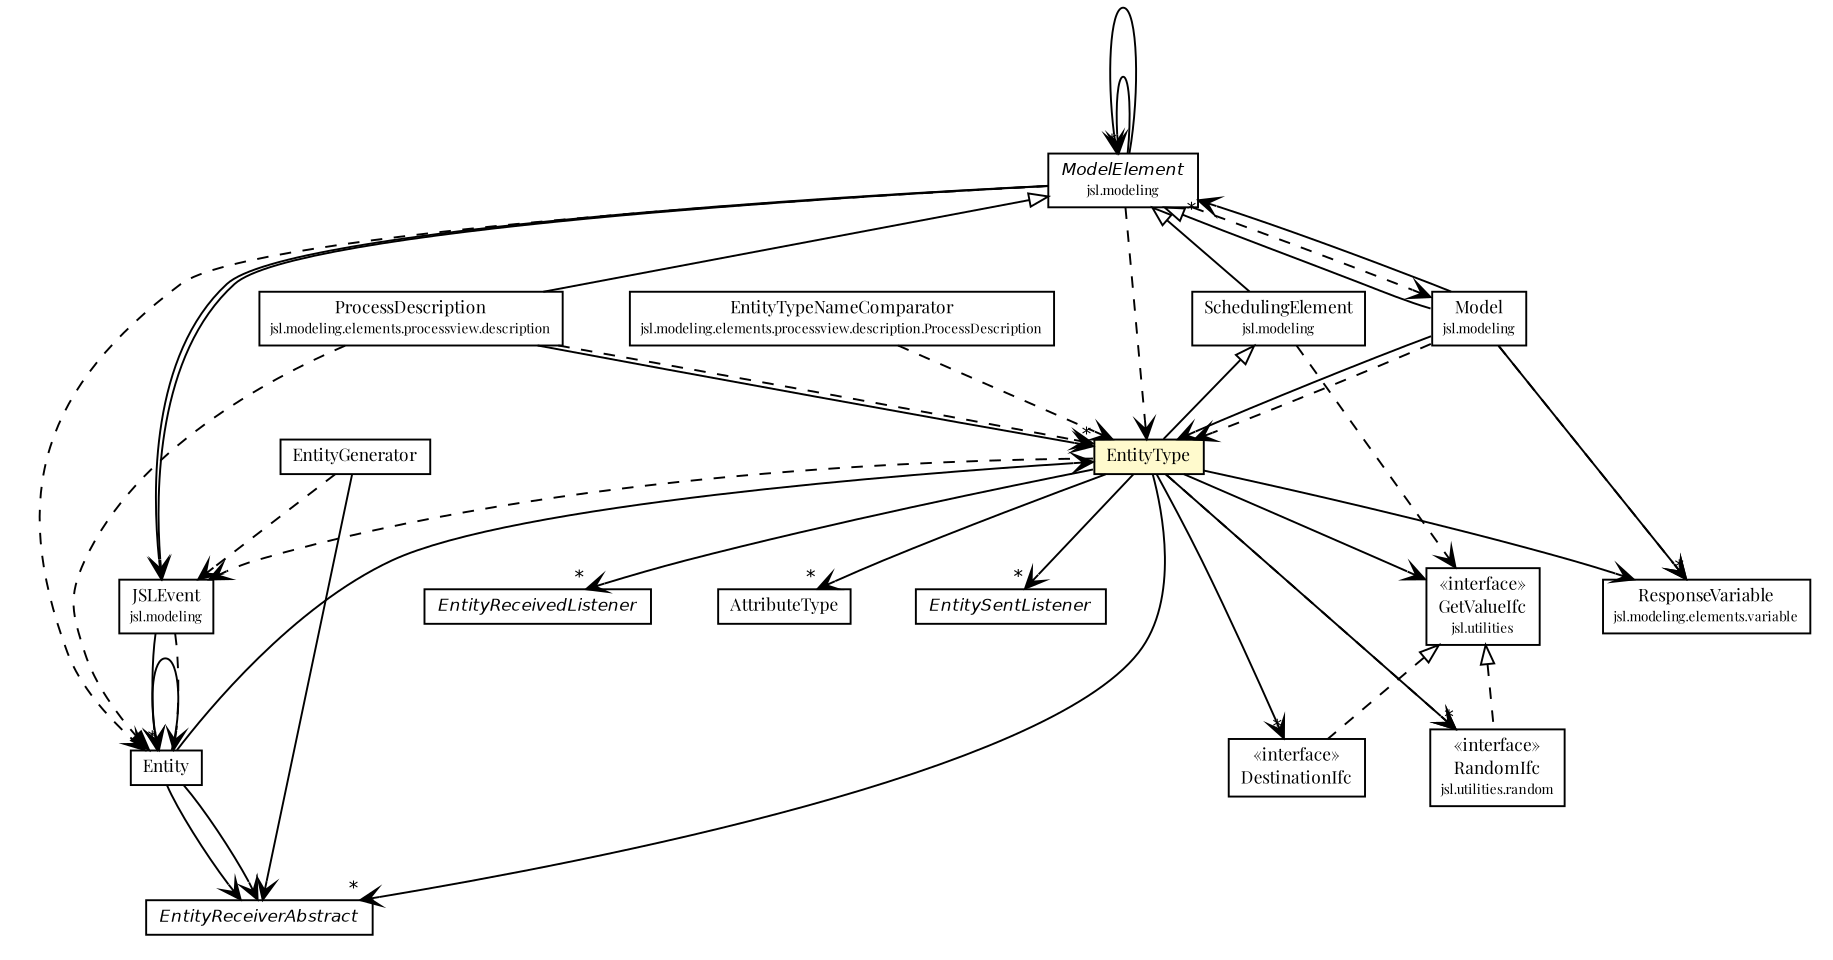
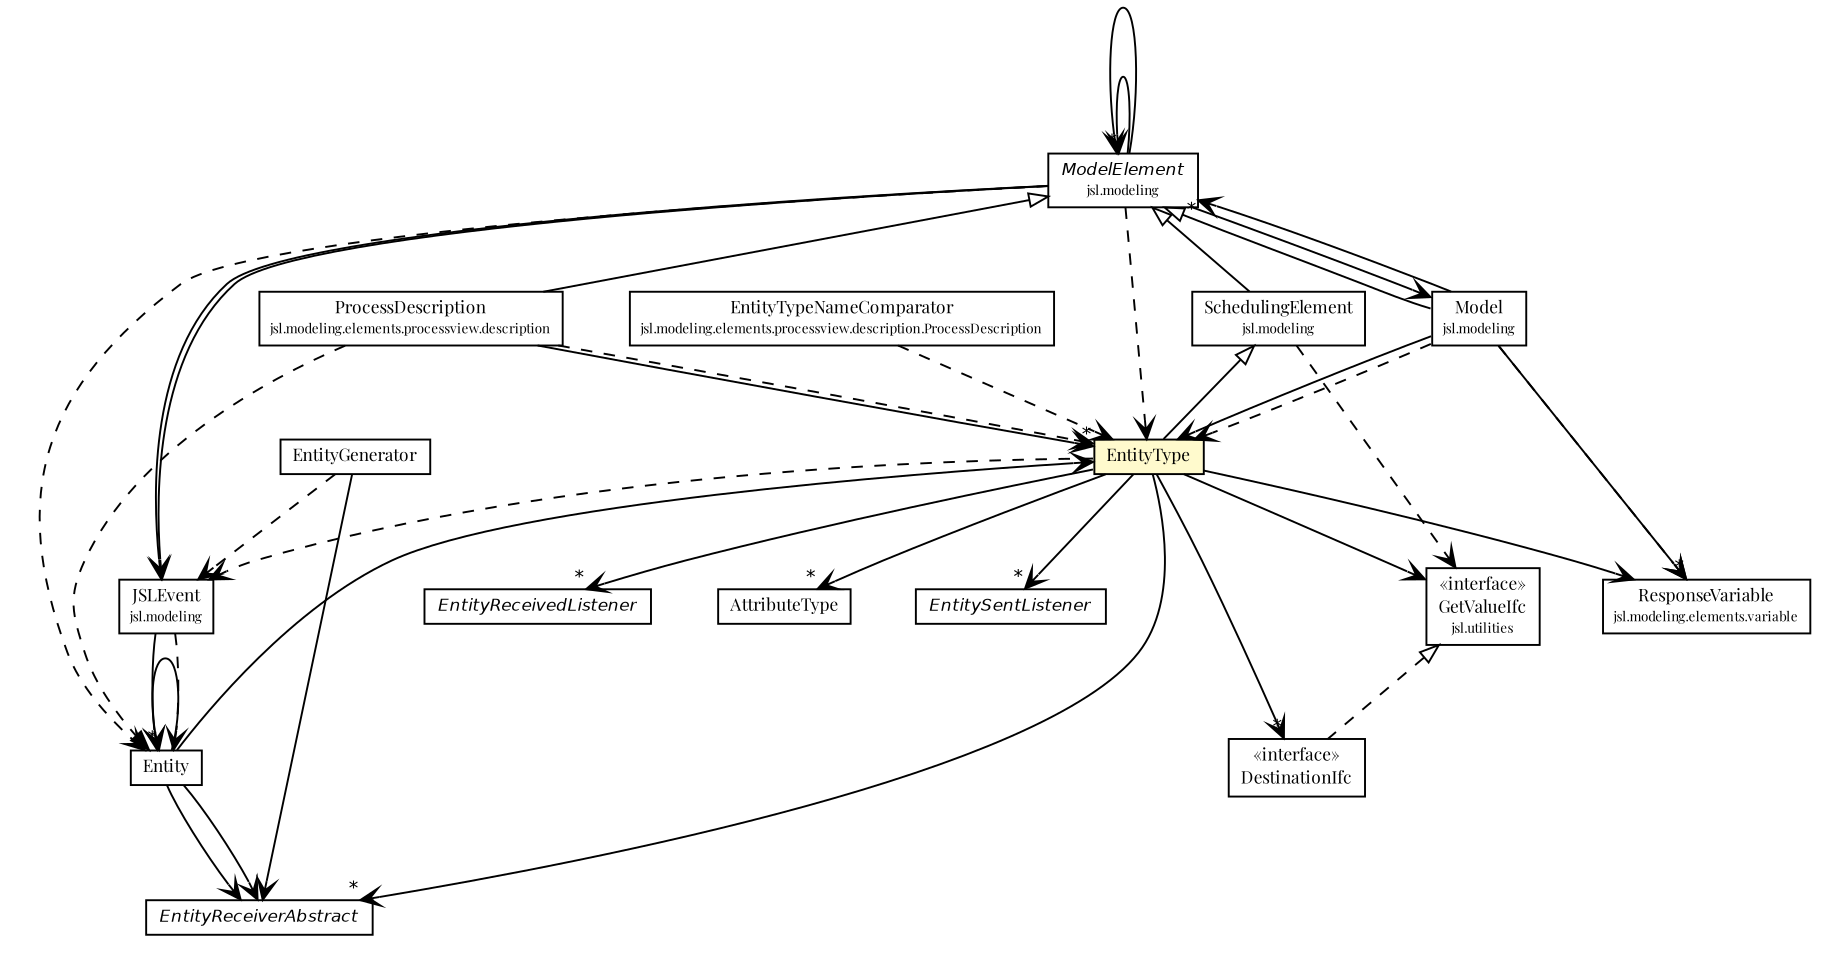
(1303, 248) -> (1303, 248)
(1497, 768) -> none
